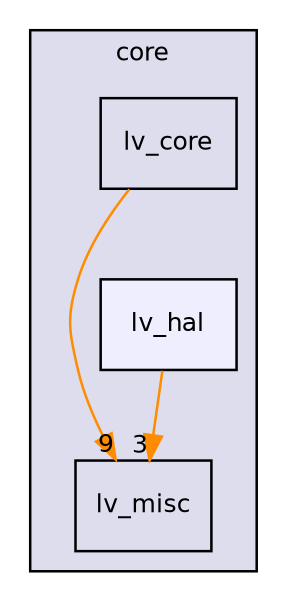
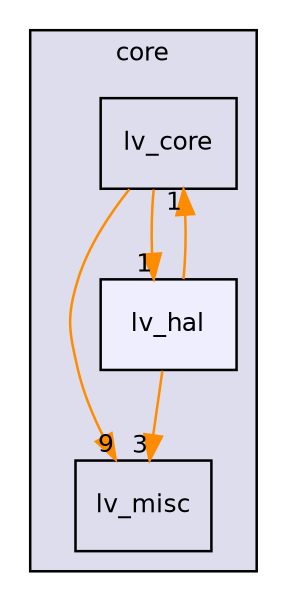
none -> (152, 222)
none -> (185, 247)
